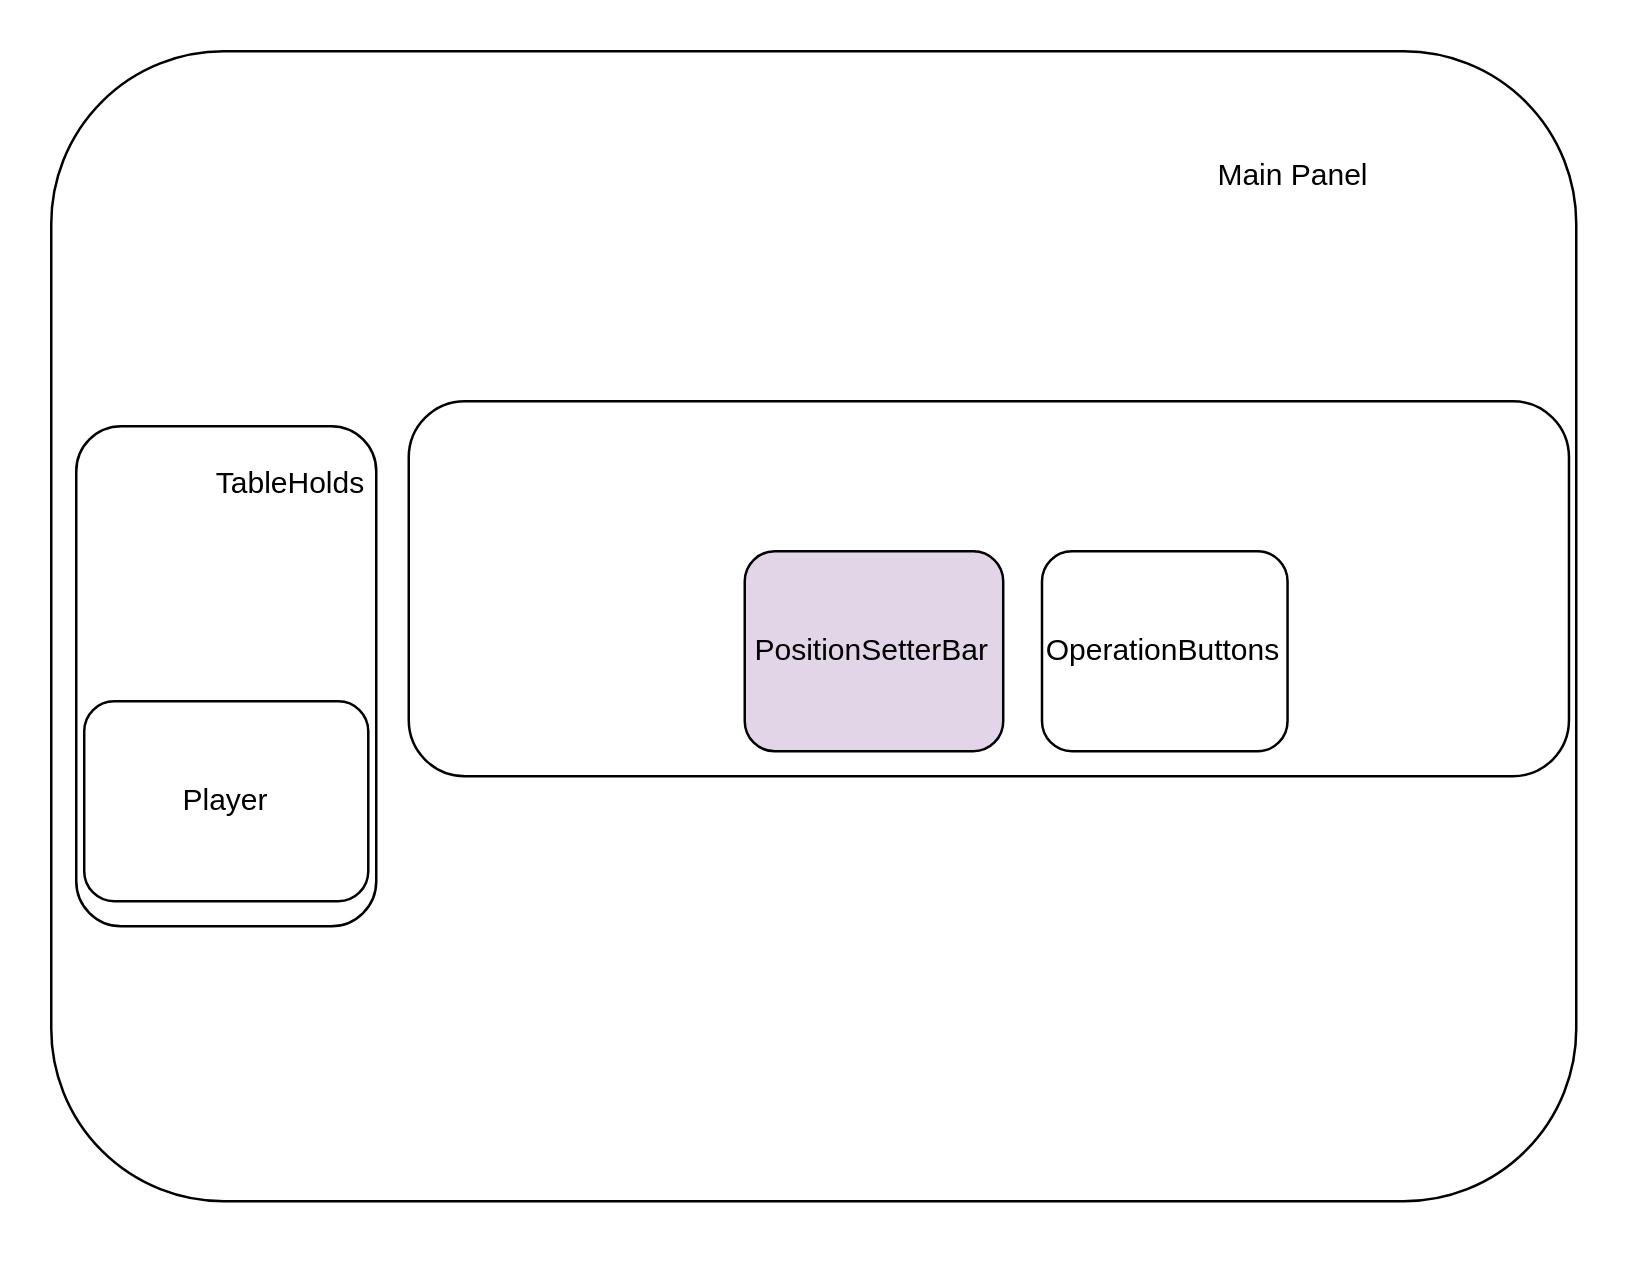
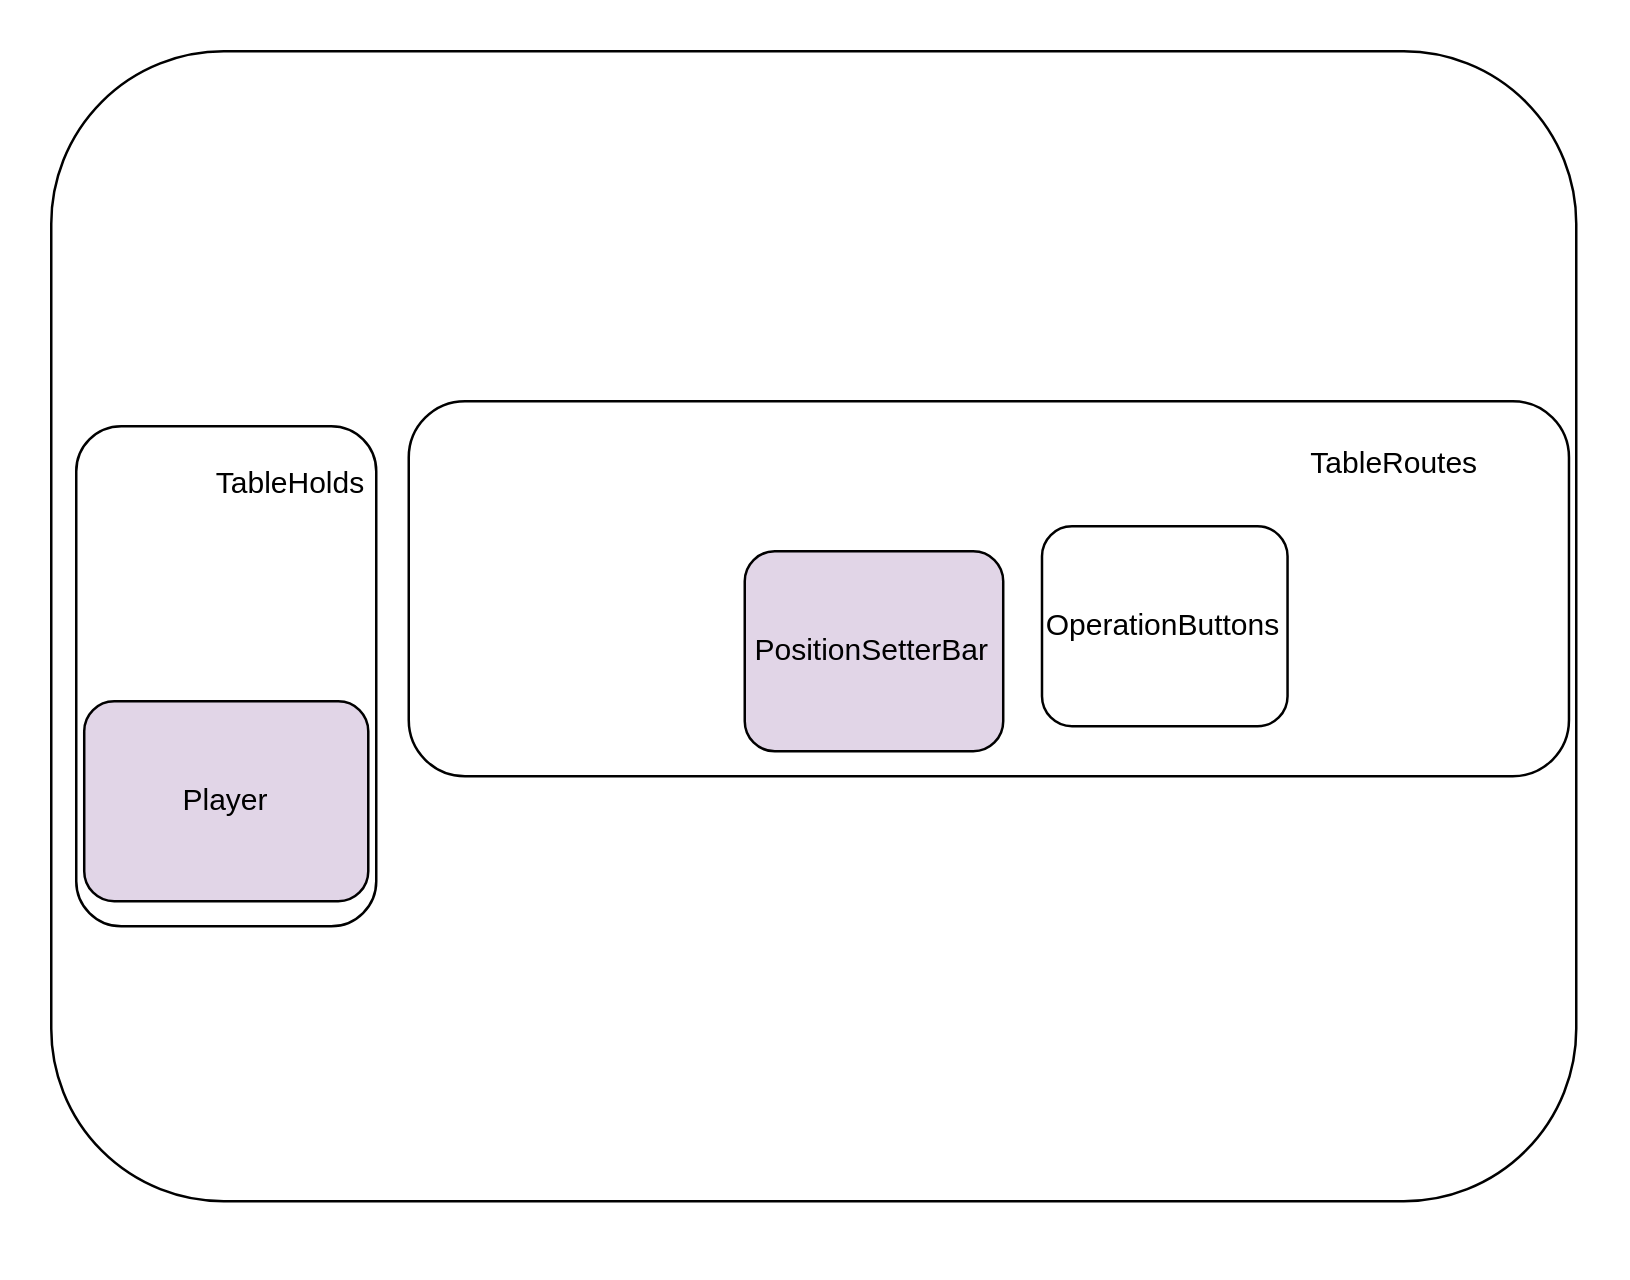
(1295, 177) -> none
none -> (1393, 464)
(1165, 651) -> (1165, 626)
(226, 801) -> (226, 801)
